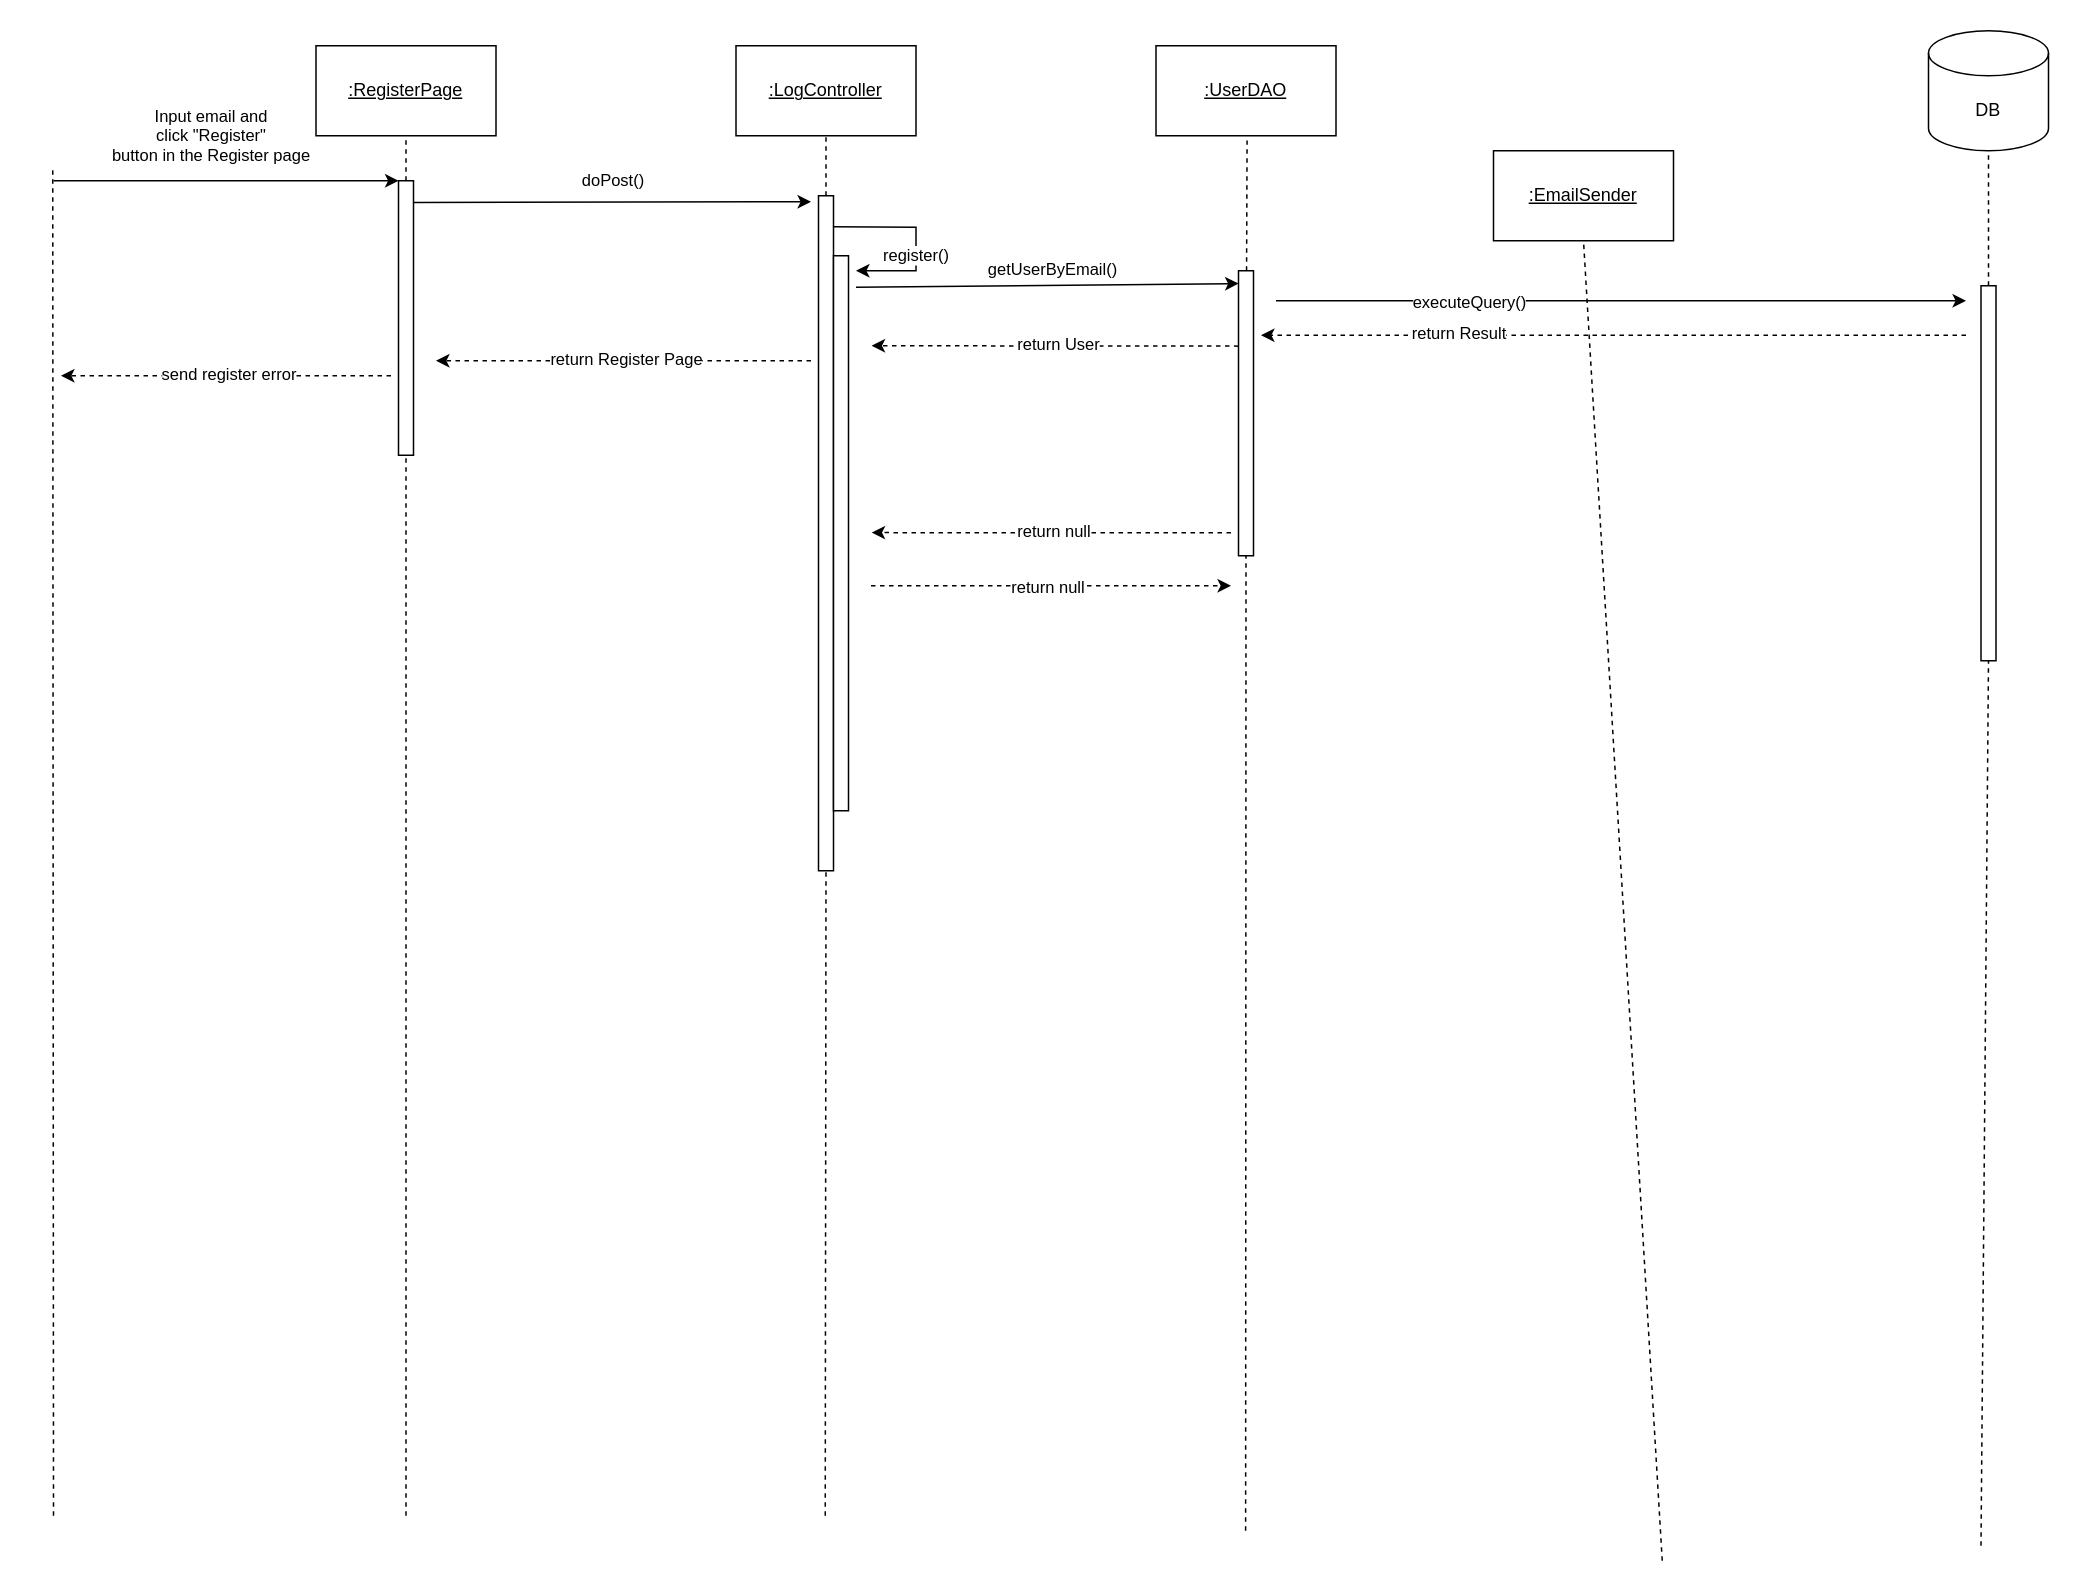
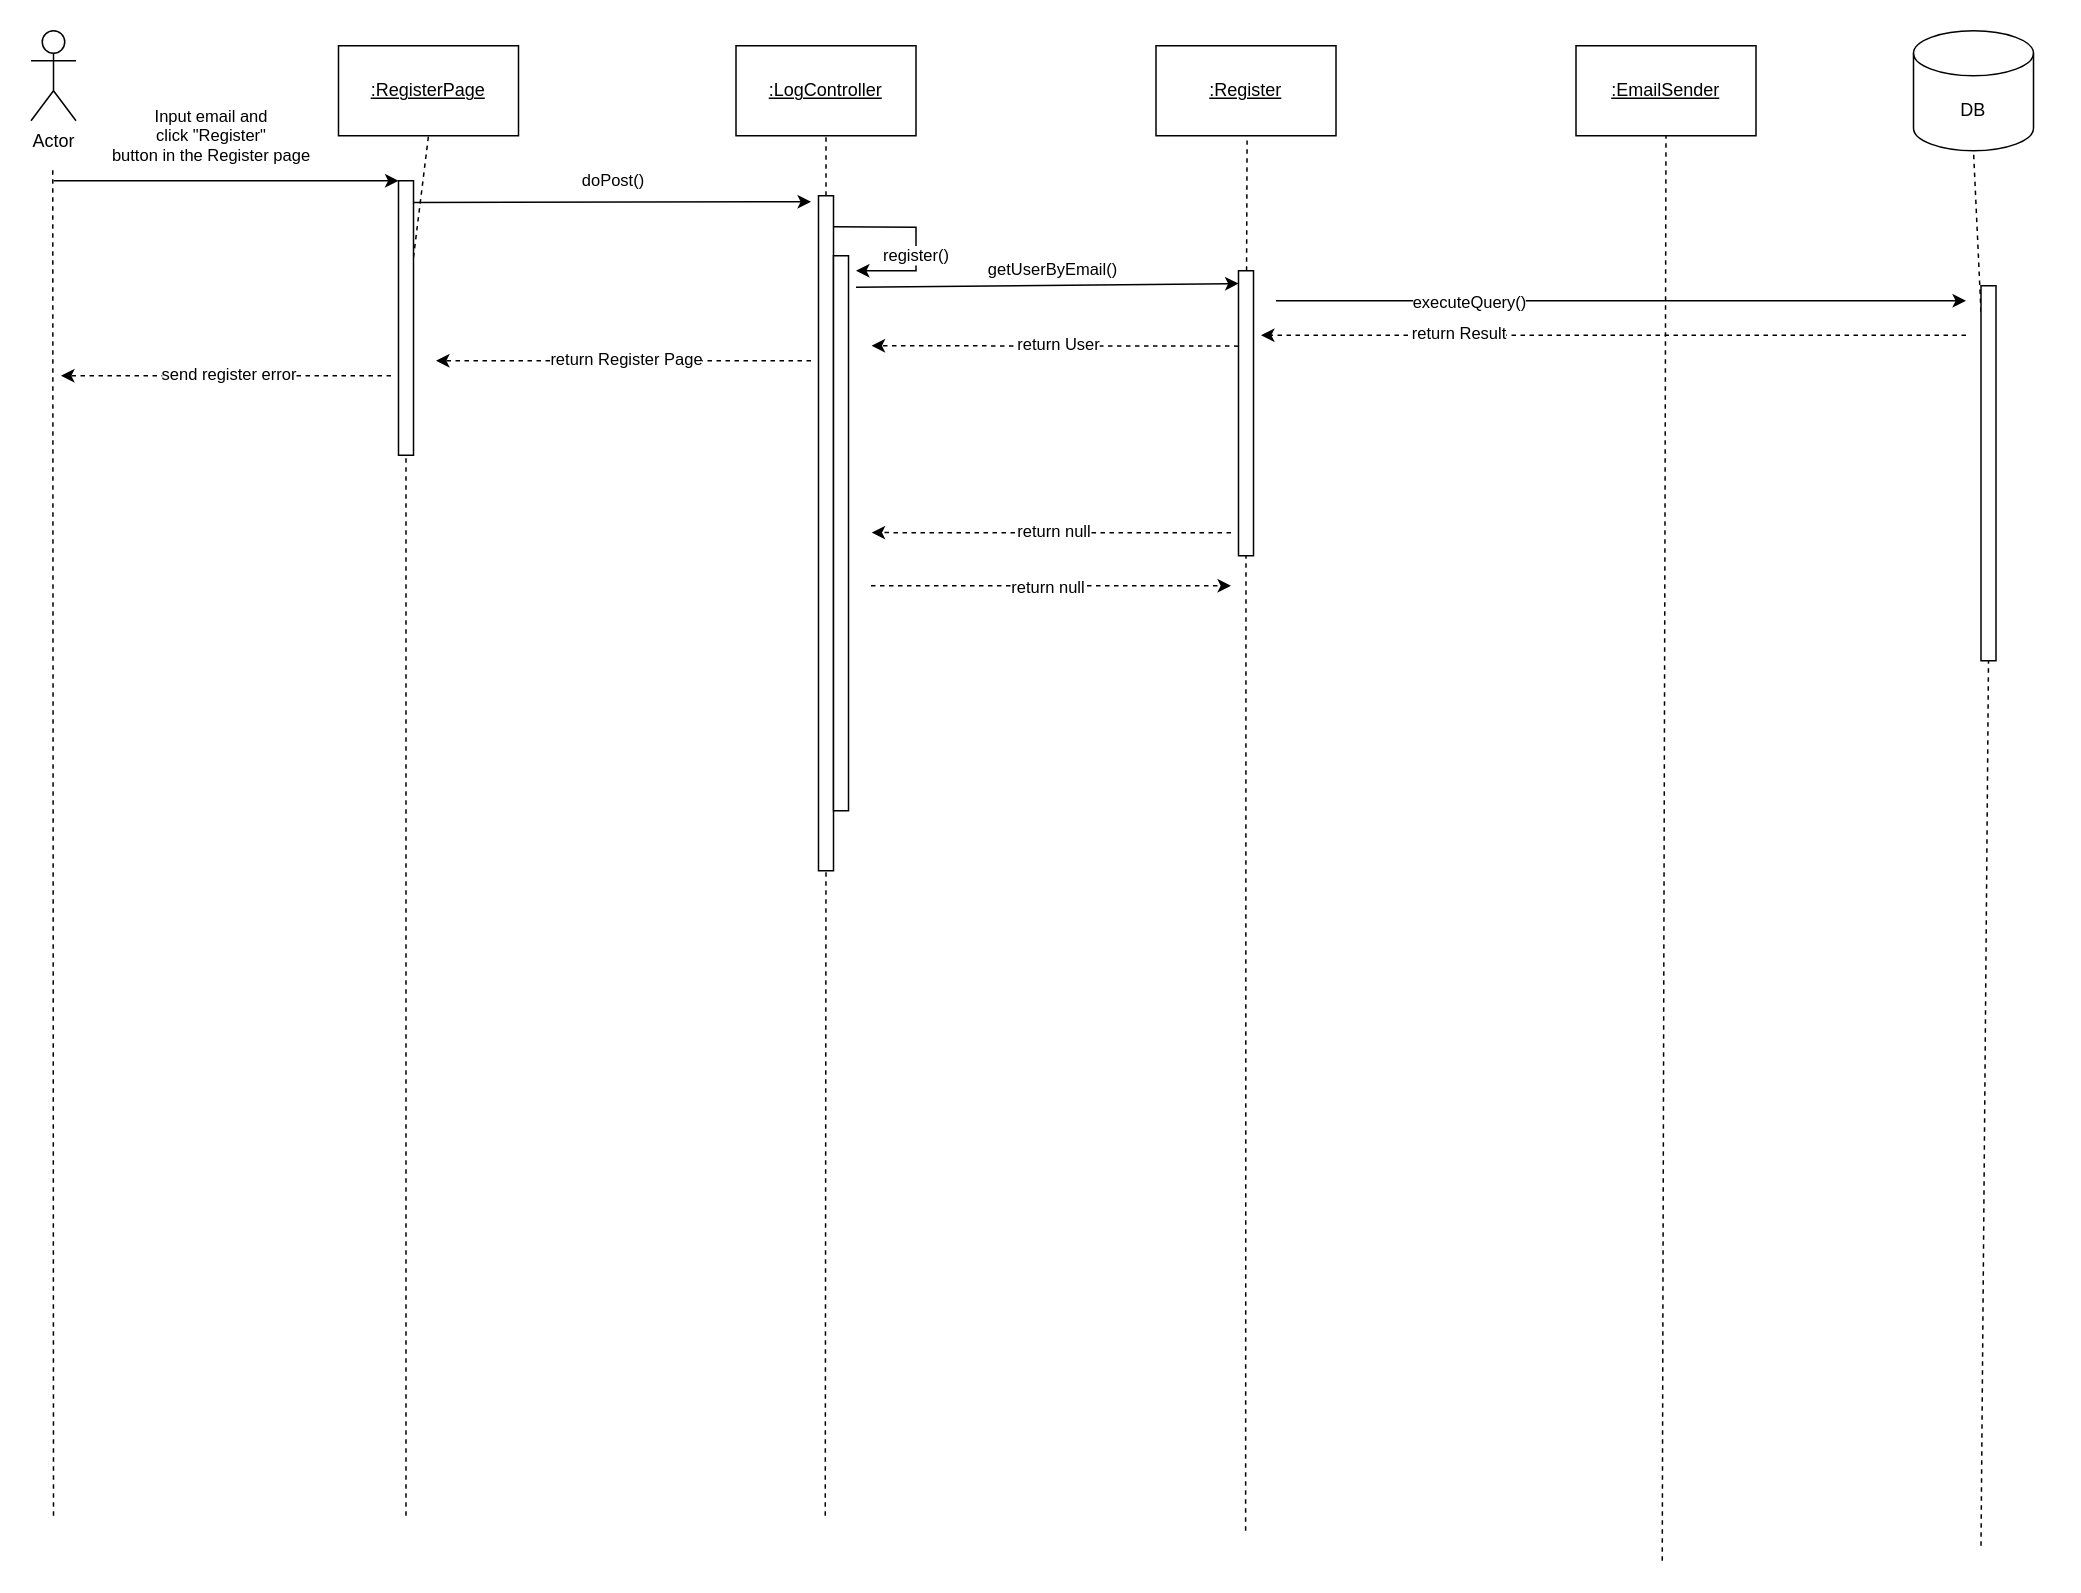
none -> (53, 76)
(406, 91) -> (428, 91)
(1246, 91) -> (1246, 91)
(1988, 91) -> (1973, 91)
(1583, 196) -> (1666, 91)
